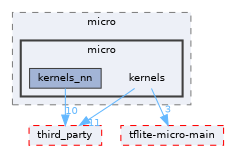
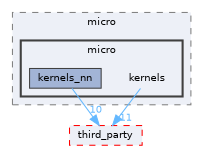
(172, 135) -> none
